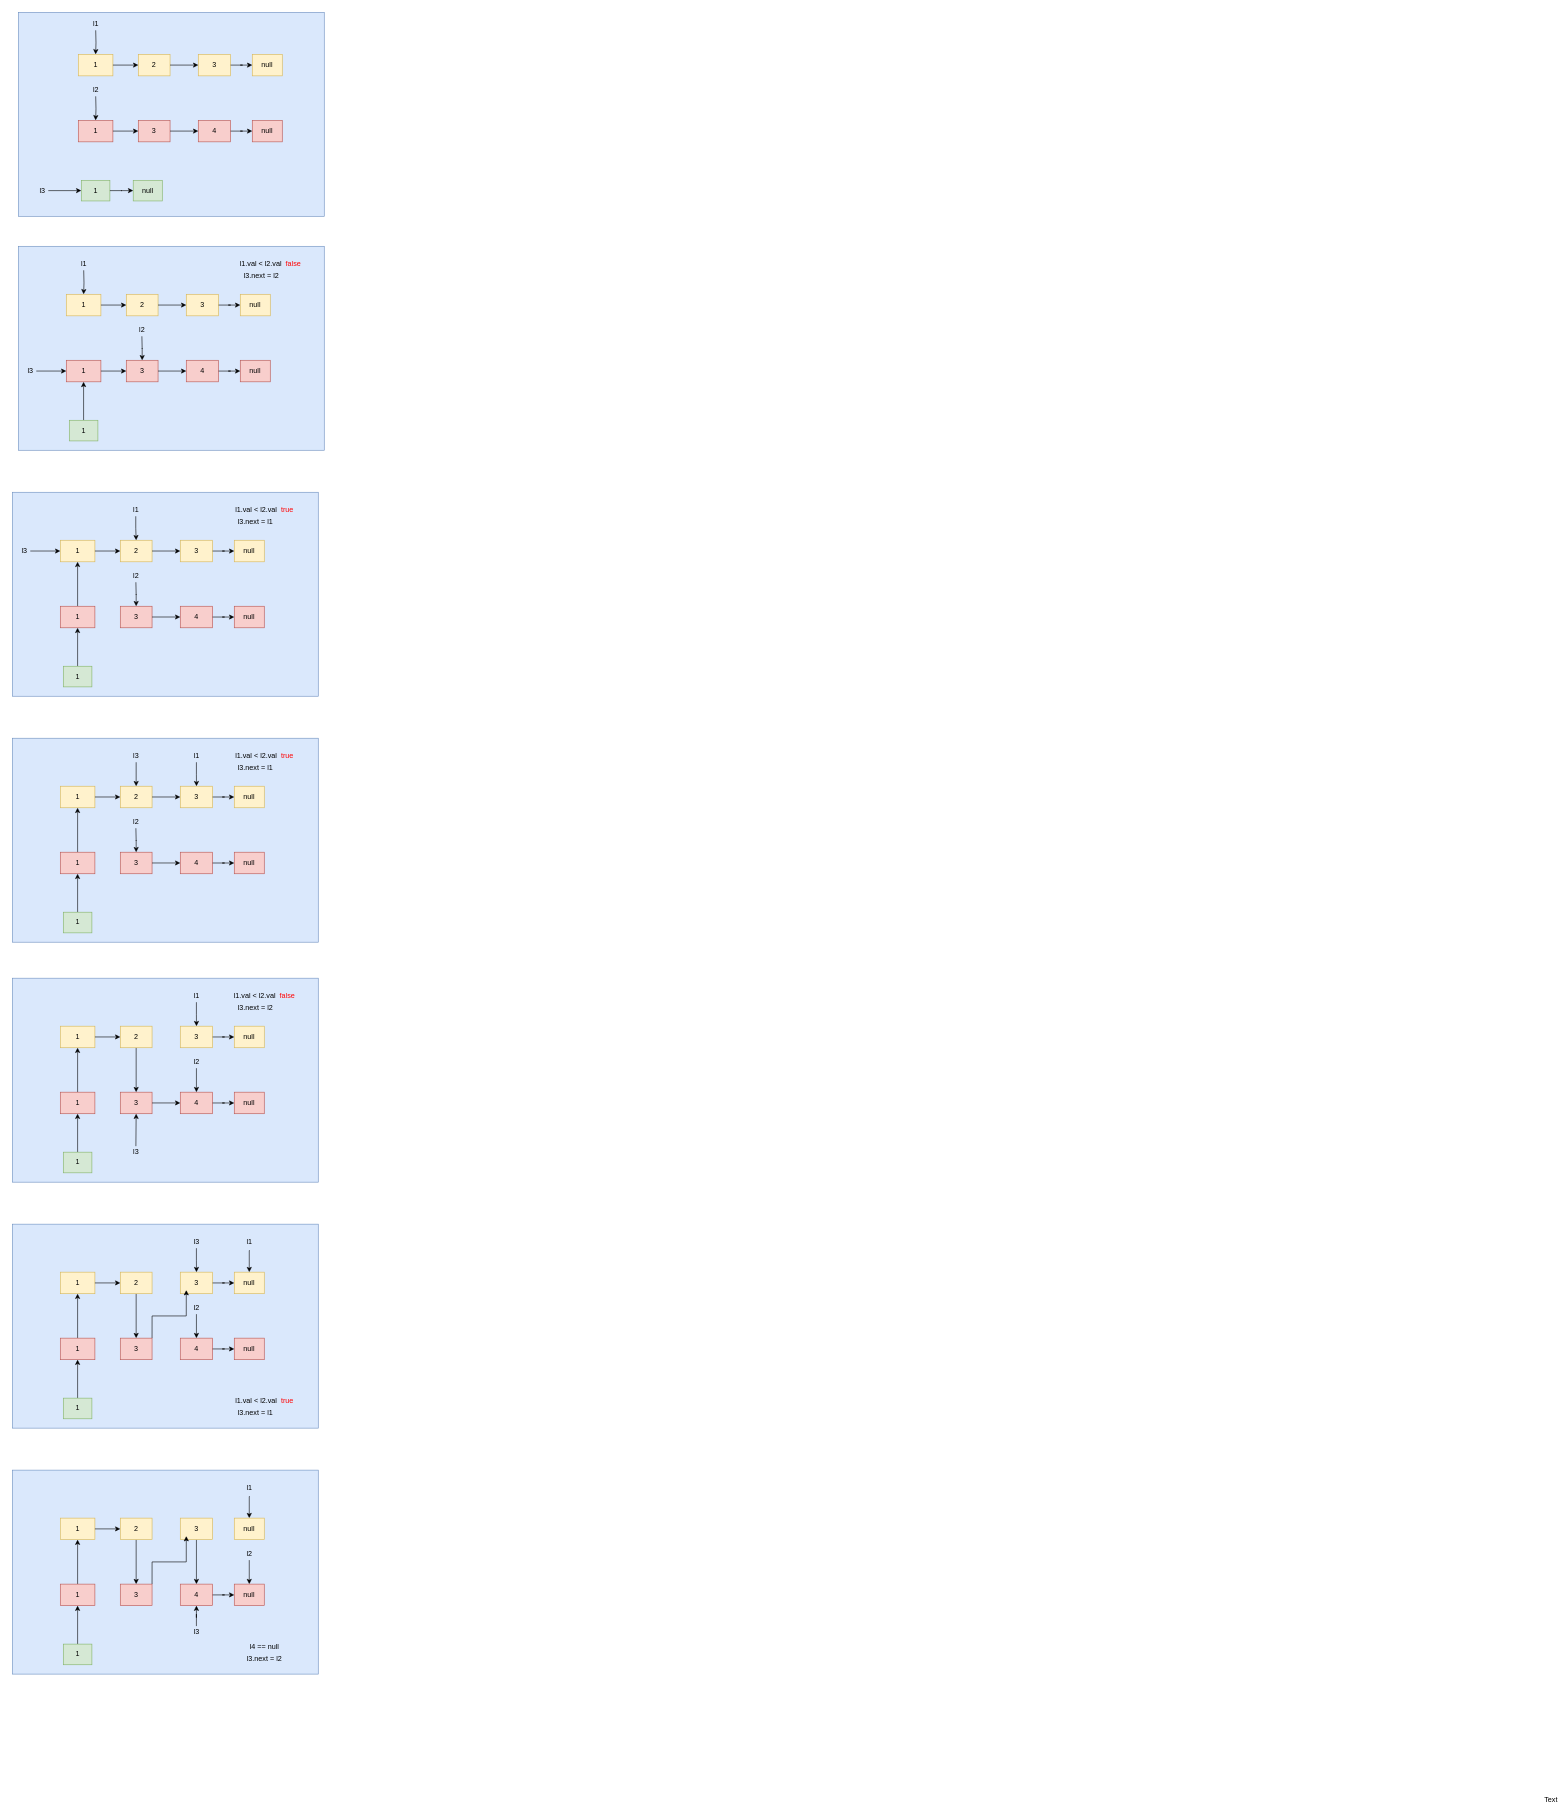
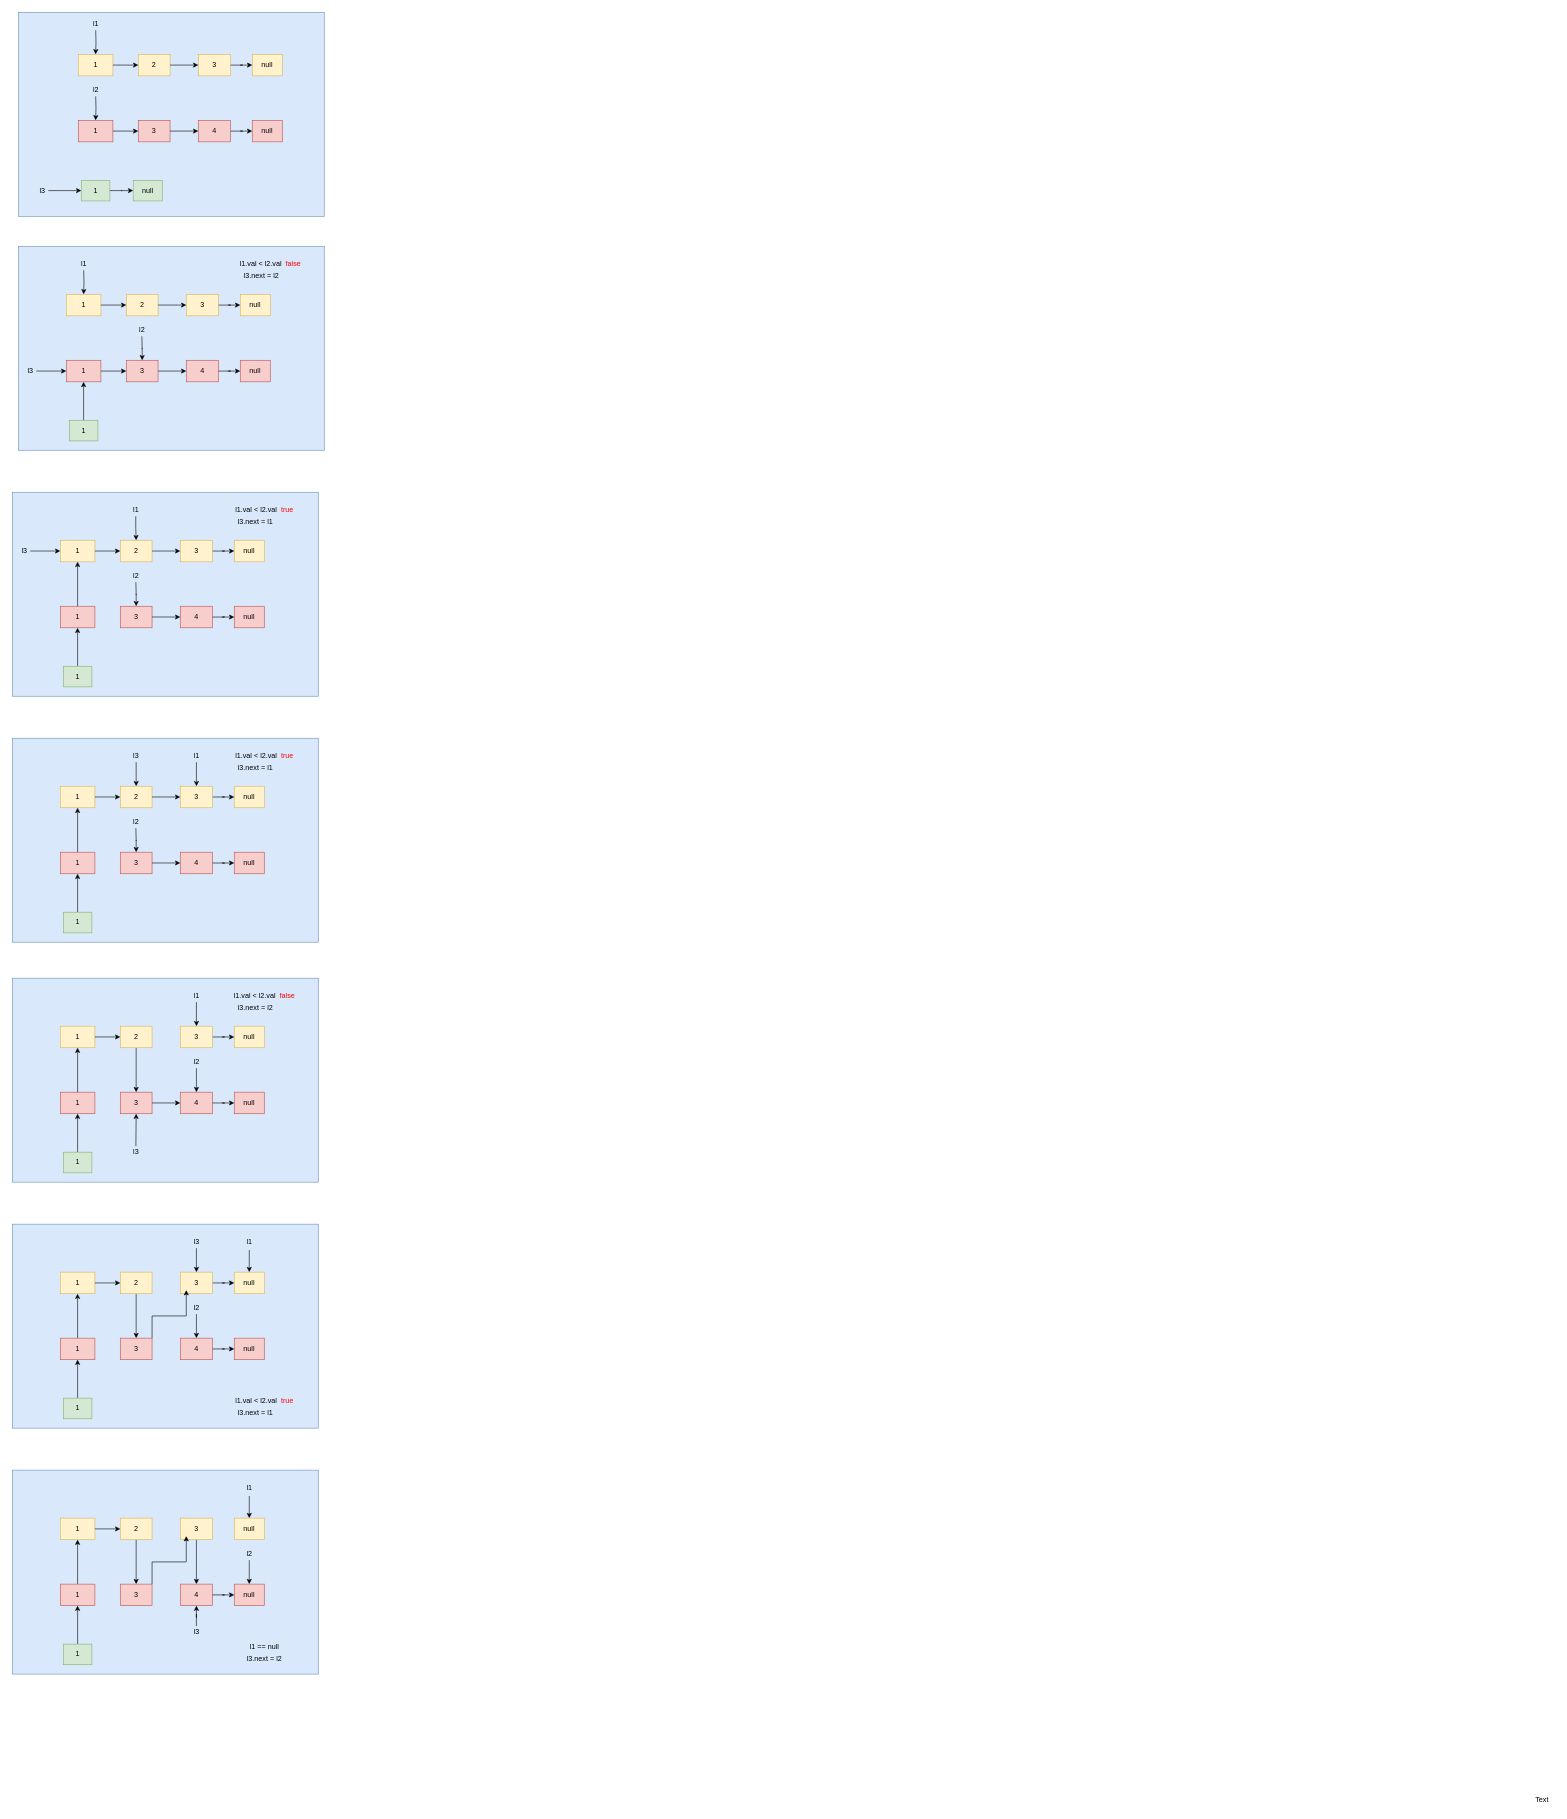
(265, 1647) -> (265, 1647)
(1551, 1800) -> (1542, 1800)
